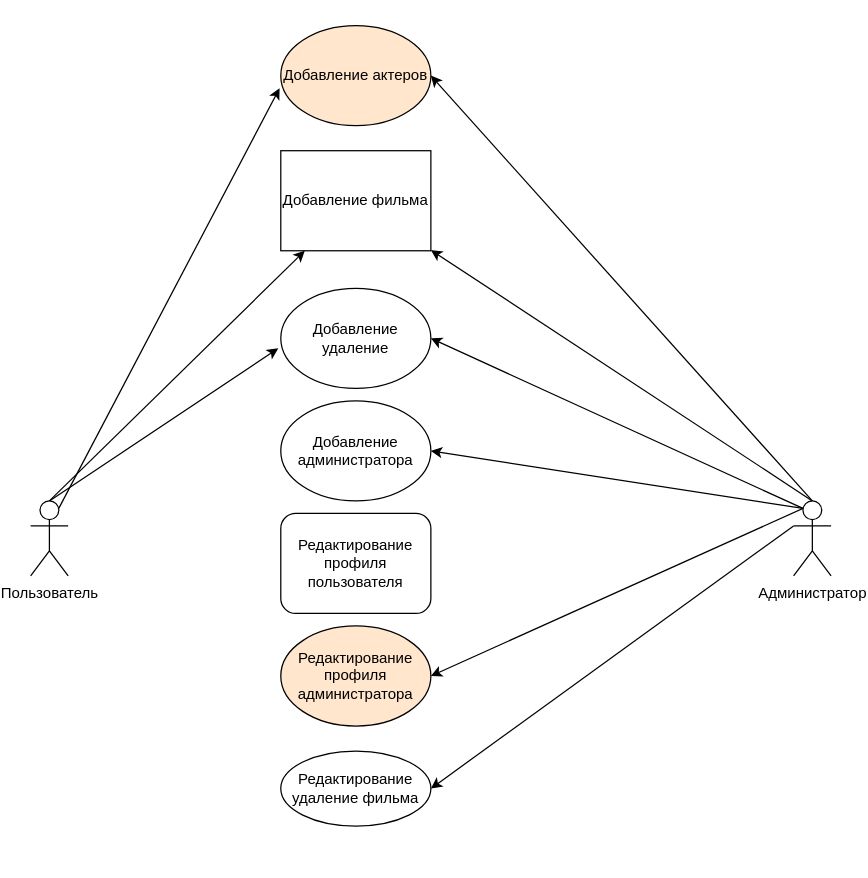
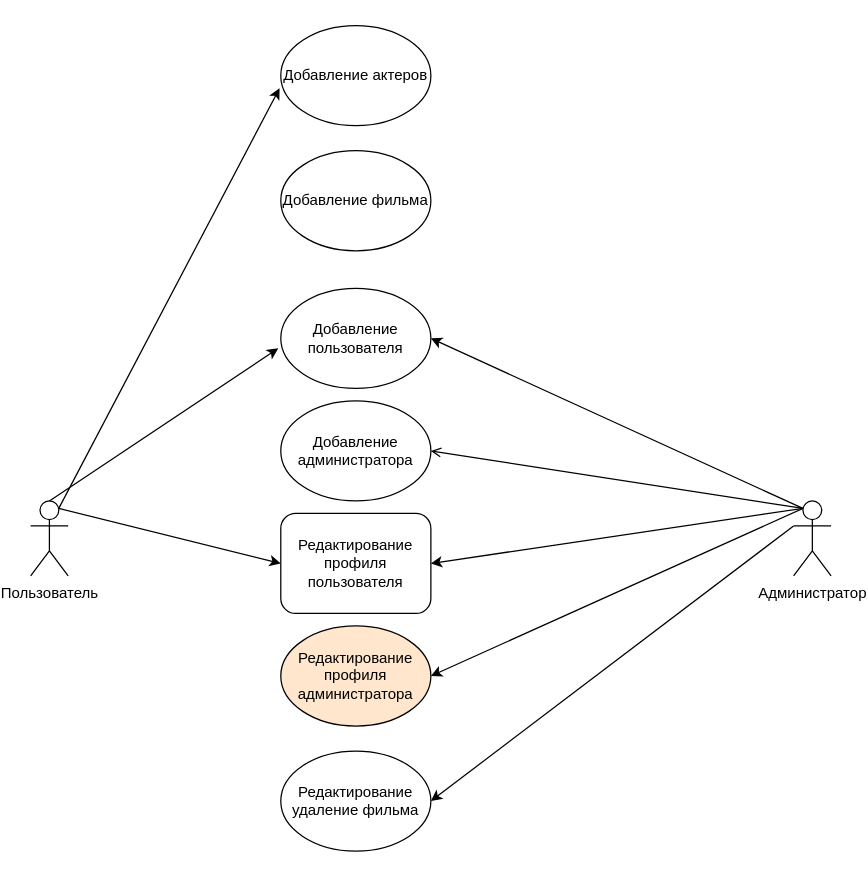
(356, 76) -> (356, 76)
(356, 201) -> (356, 201)
(621, 287) -> none
(356, 338) -> (356, 338)
(189, 364) -> none
(621, 375) -> none
(440, 452) -> (438, 452)
none -> (167, 535)
none -> (616, 536)
(356, 788) -> (356, 801)
